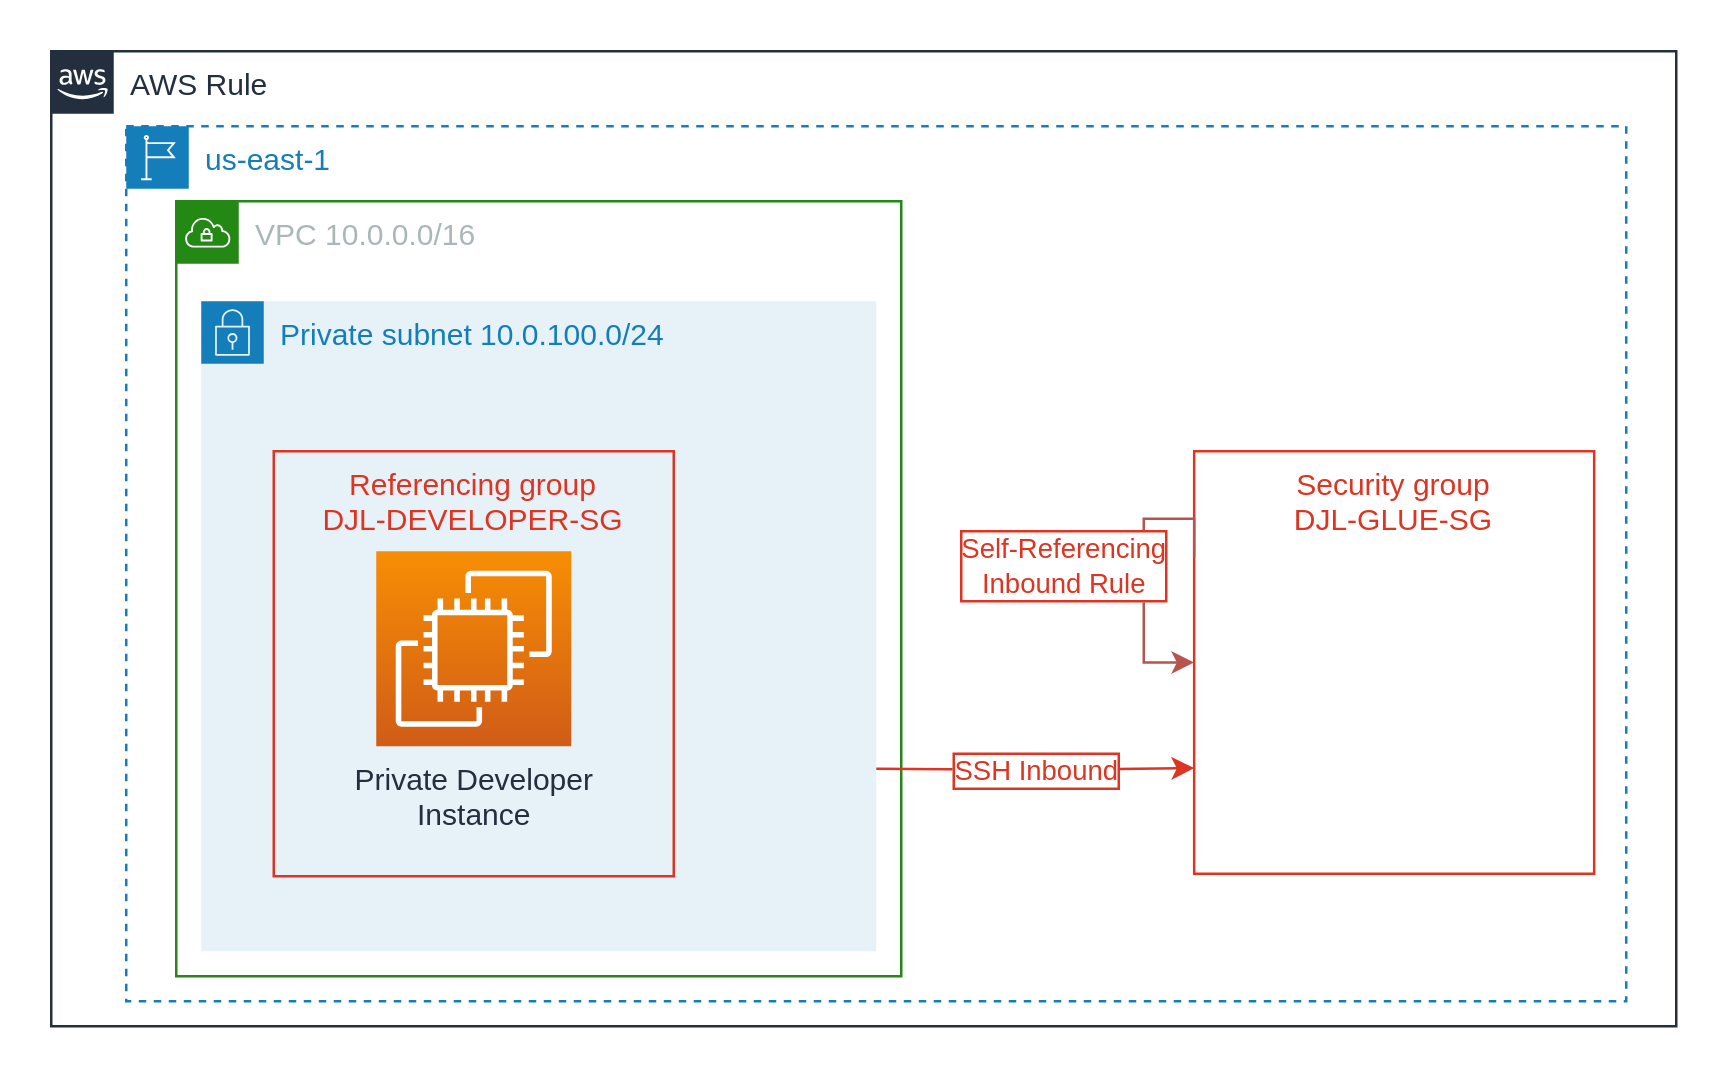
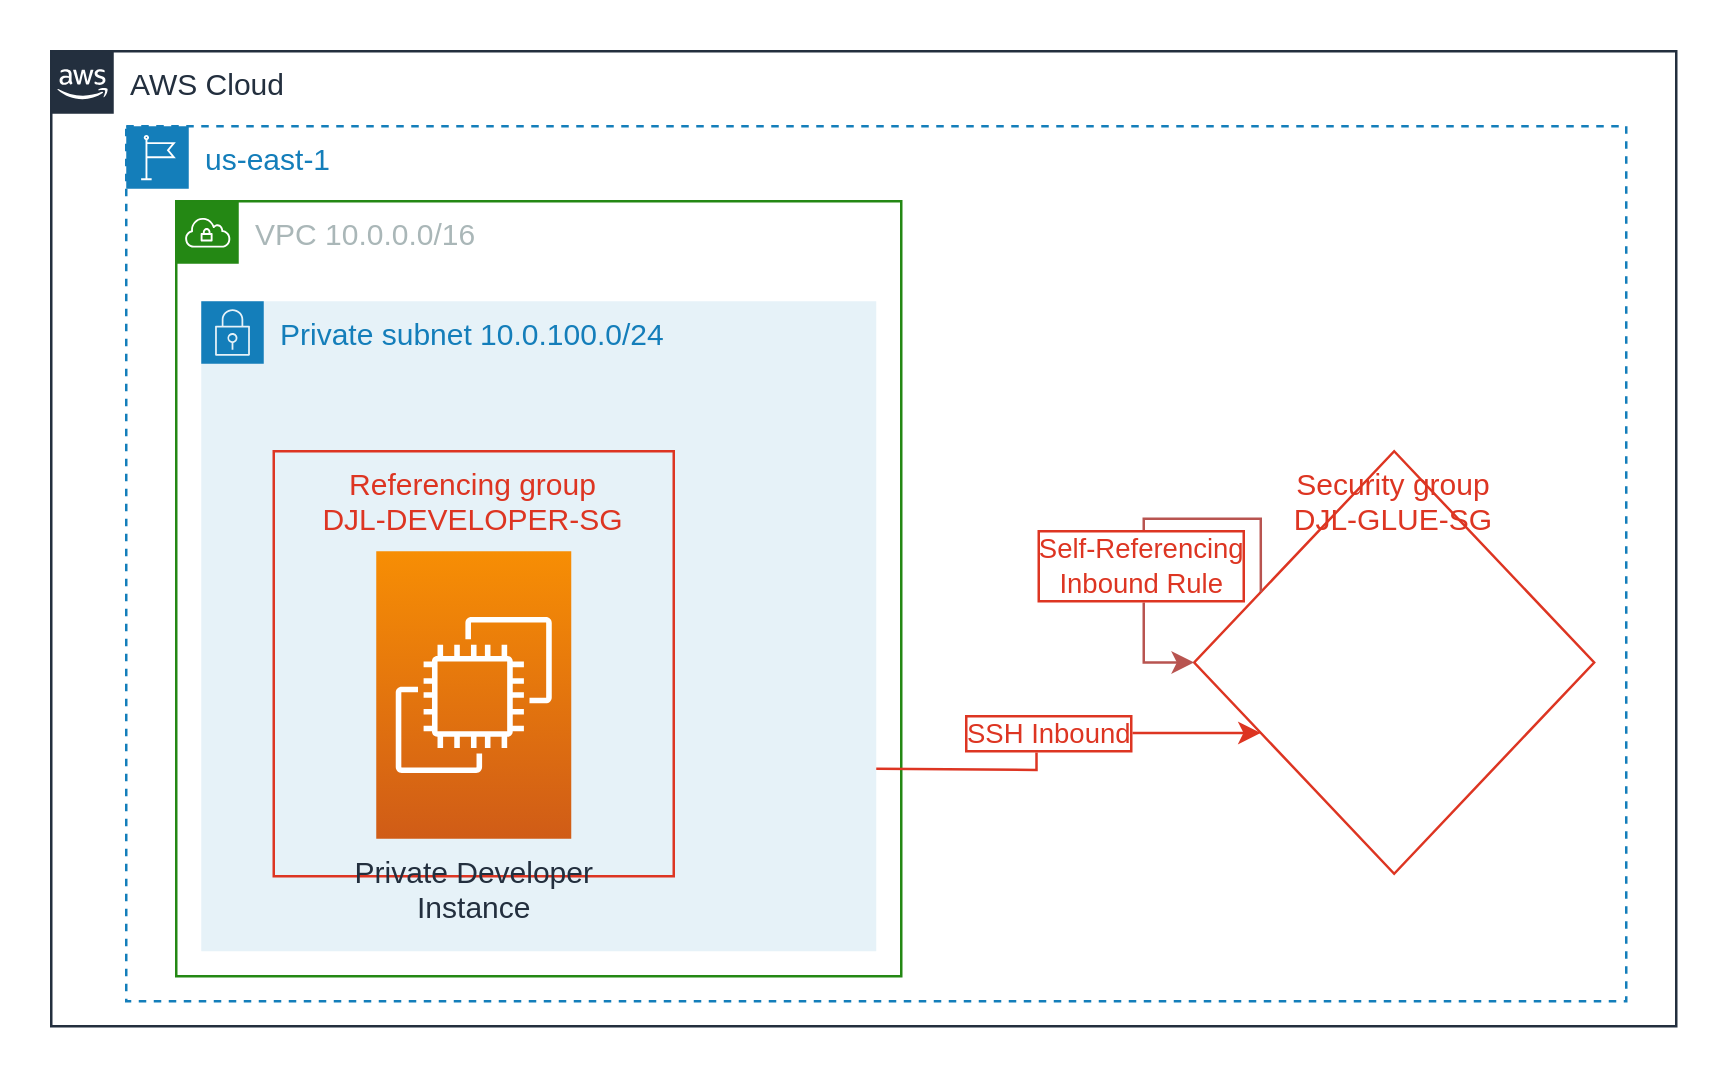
(191, 87) -> (199, 87)
(474, 649) -> (474, 695)
(1394, 663) -> (1394, 663)
